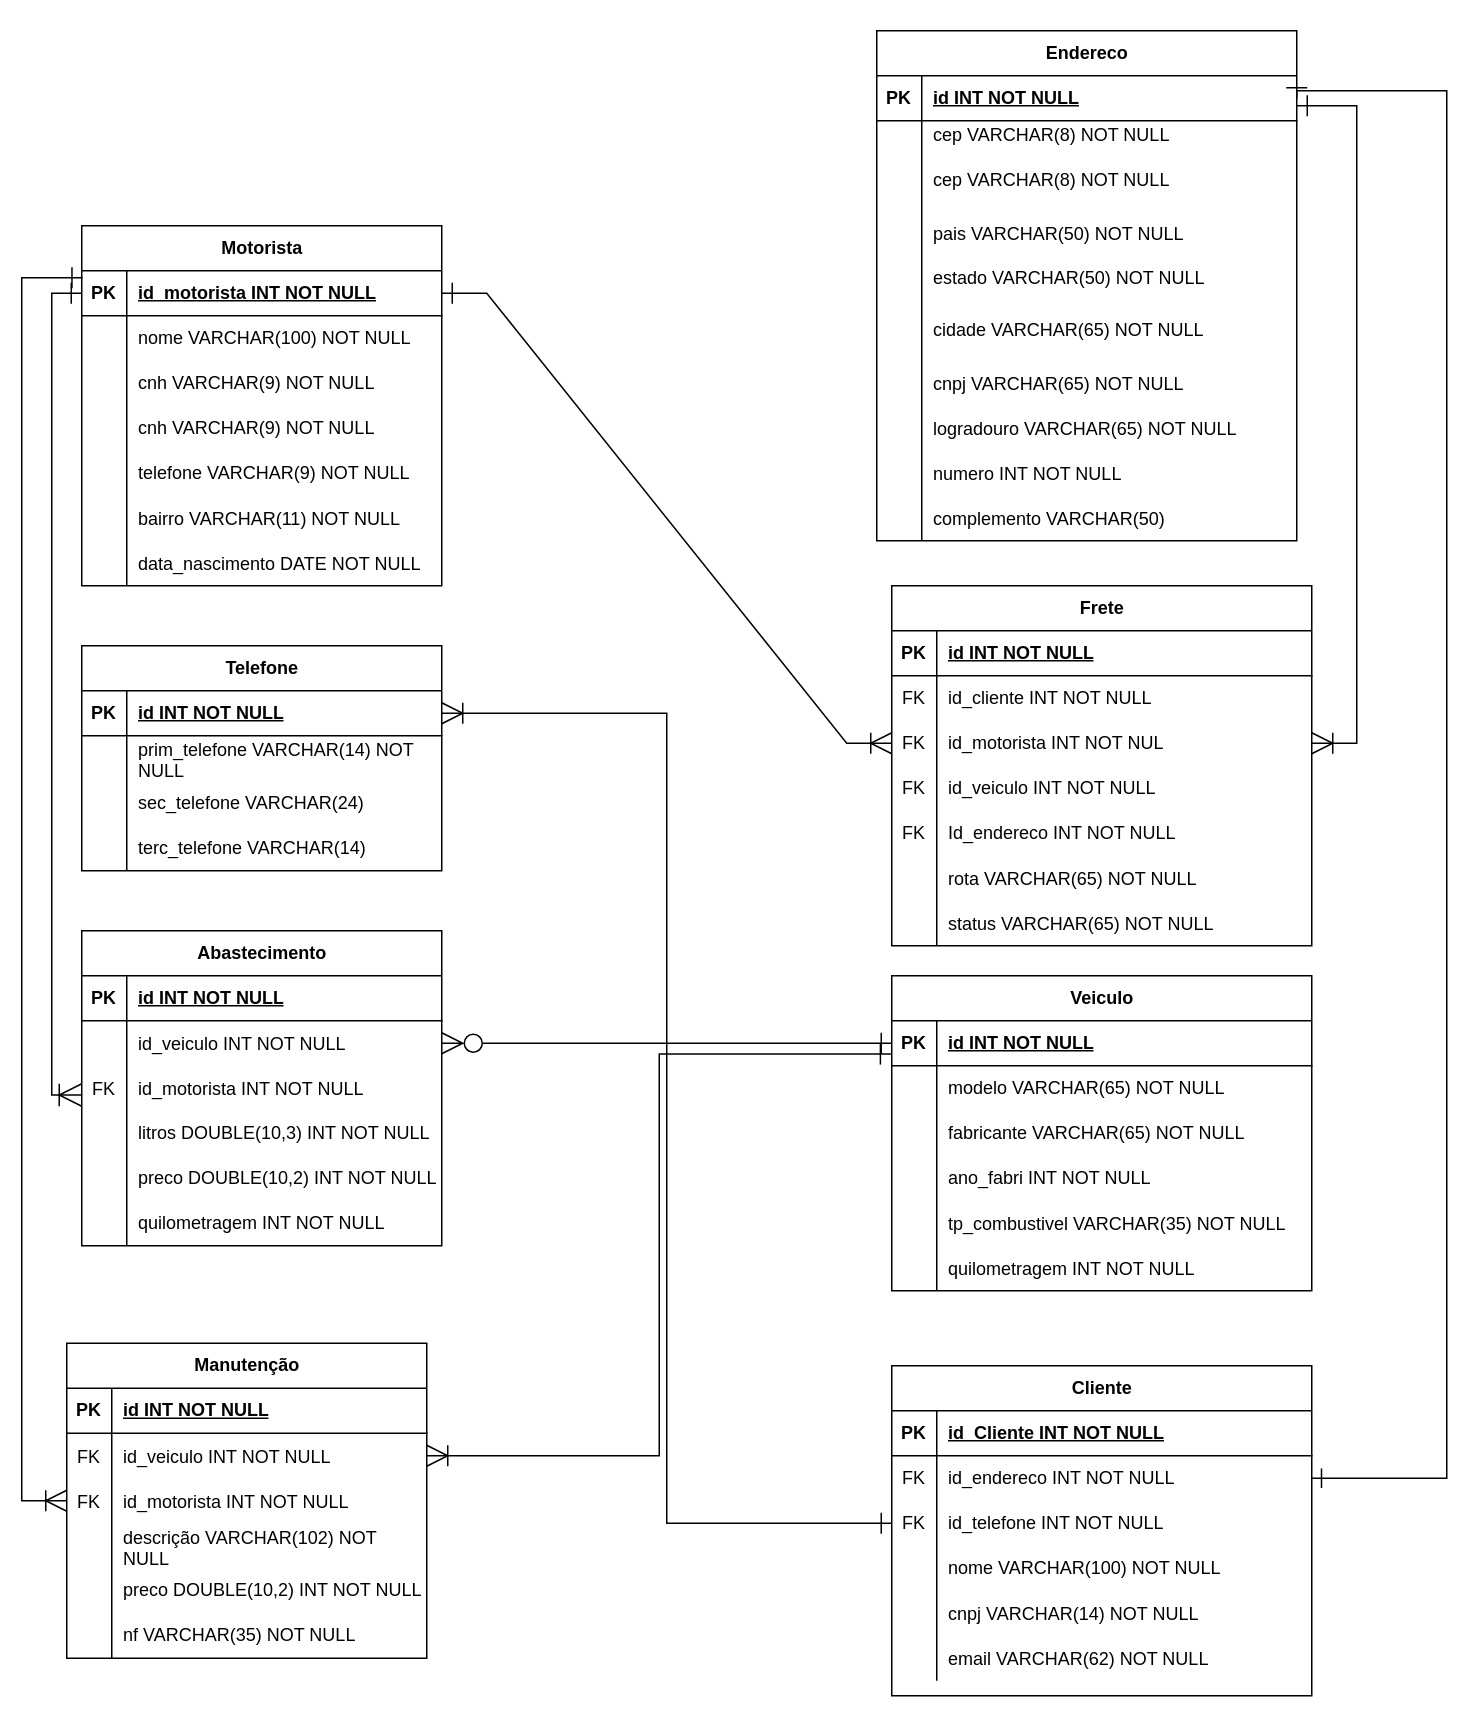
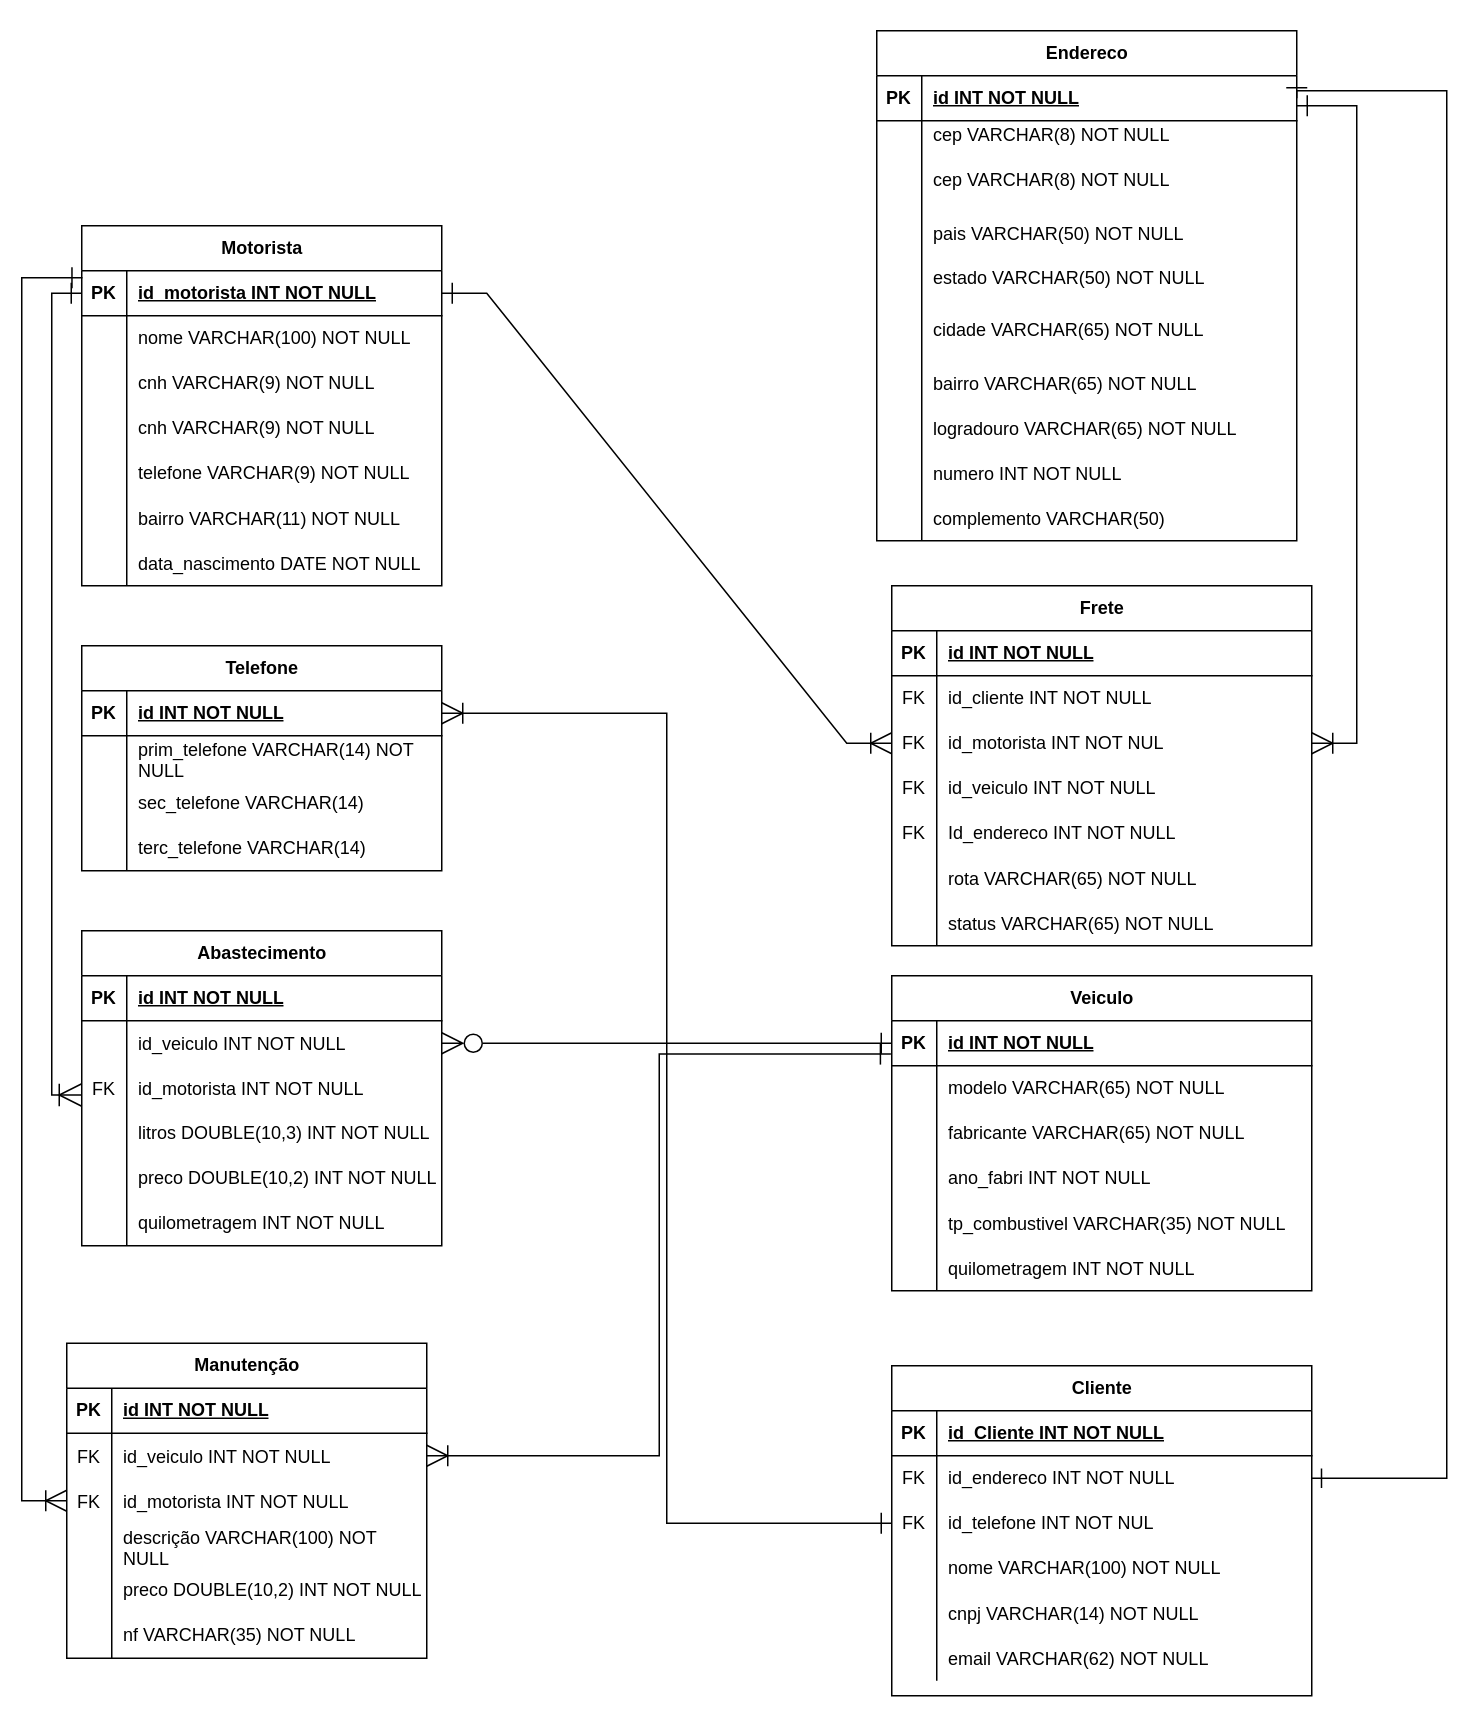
(1052, 384) -> (1060, 384)
(255, 803) -> (255, 803)
(1058, 1523) -> (1053, 1523)
(271, 1546) -> (271, 1546)
